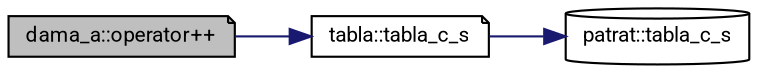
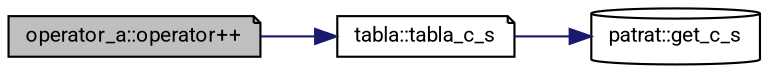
(122, 36) -> (134, 36)
(657, 36) -> (676, 36)
